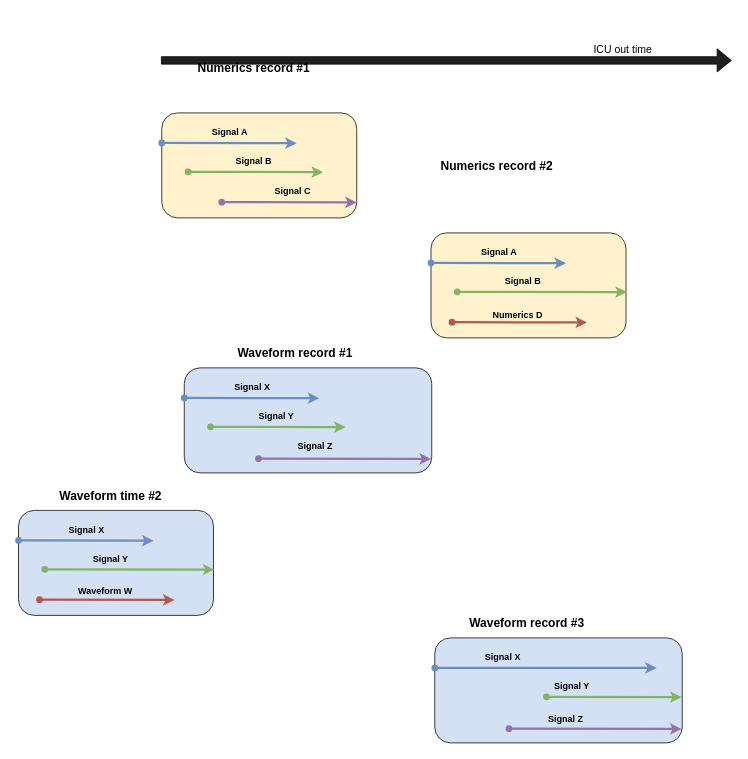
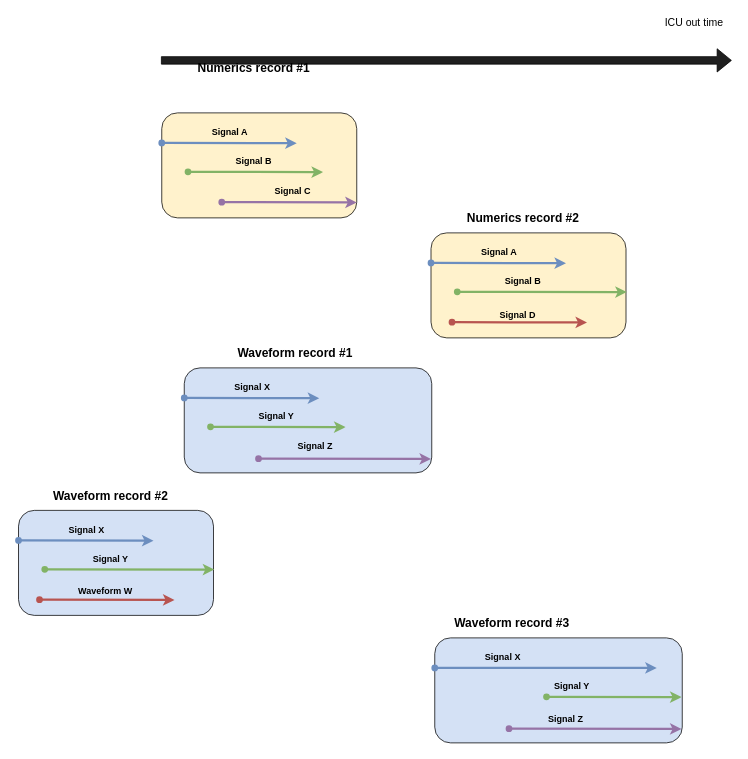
(623, 49) -> (694, 23)
(497, 165) -> (523, 218)
(518, 315) -> (518, 315)
(111, 495) -> (111, 495)
(527, 623) -> (512, 623)
